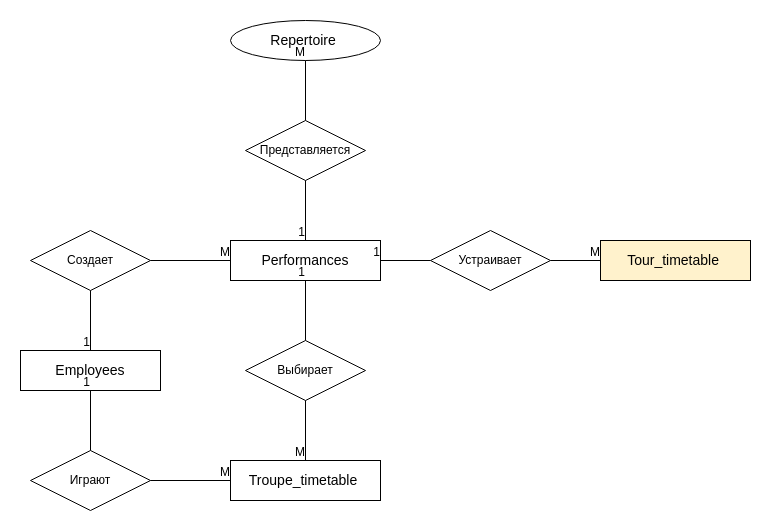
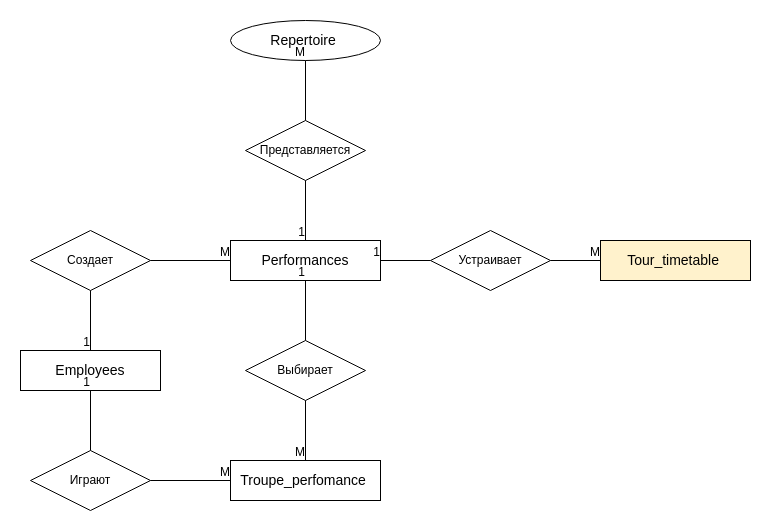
(306, 481) -> (306, 481)
